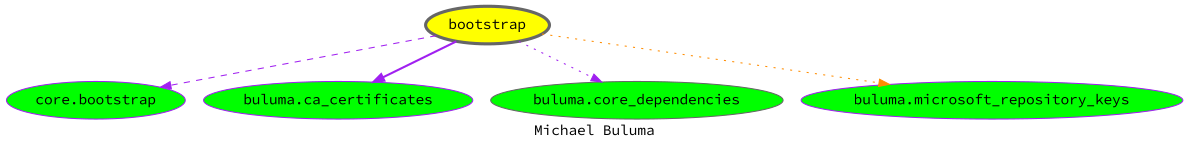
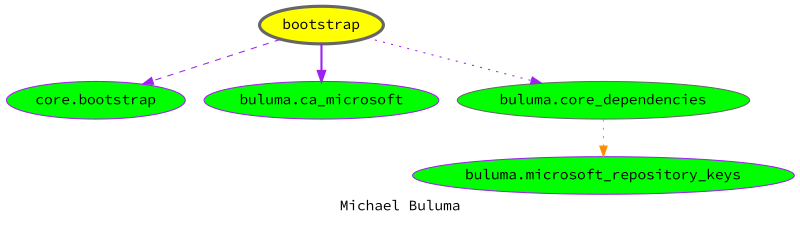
(710, 58) -> (603, 133)
(338, 100) -> (321, 100)
